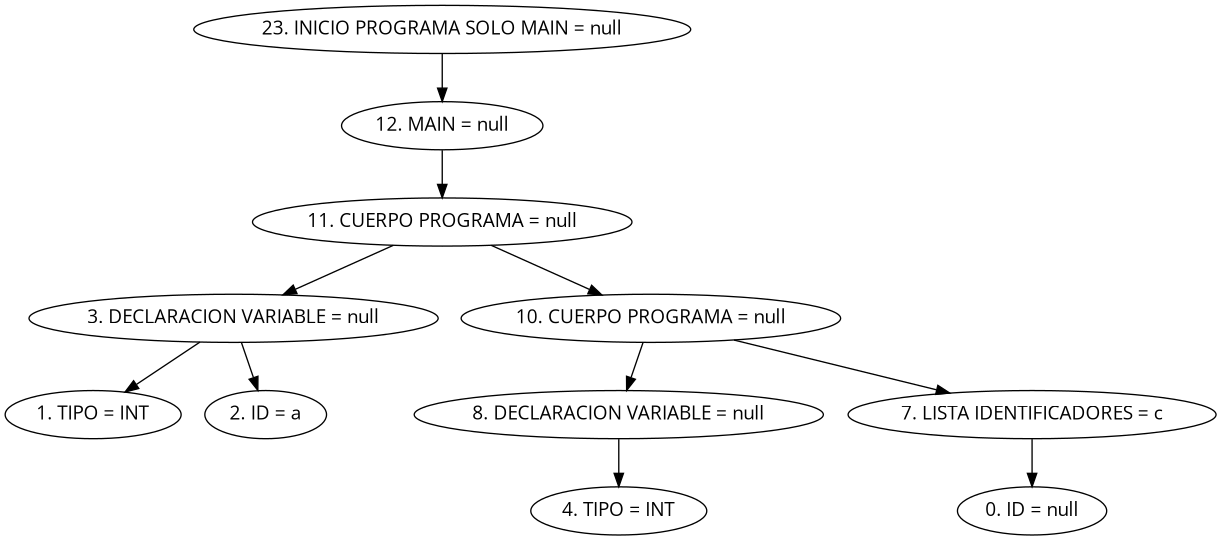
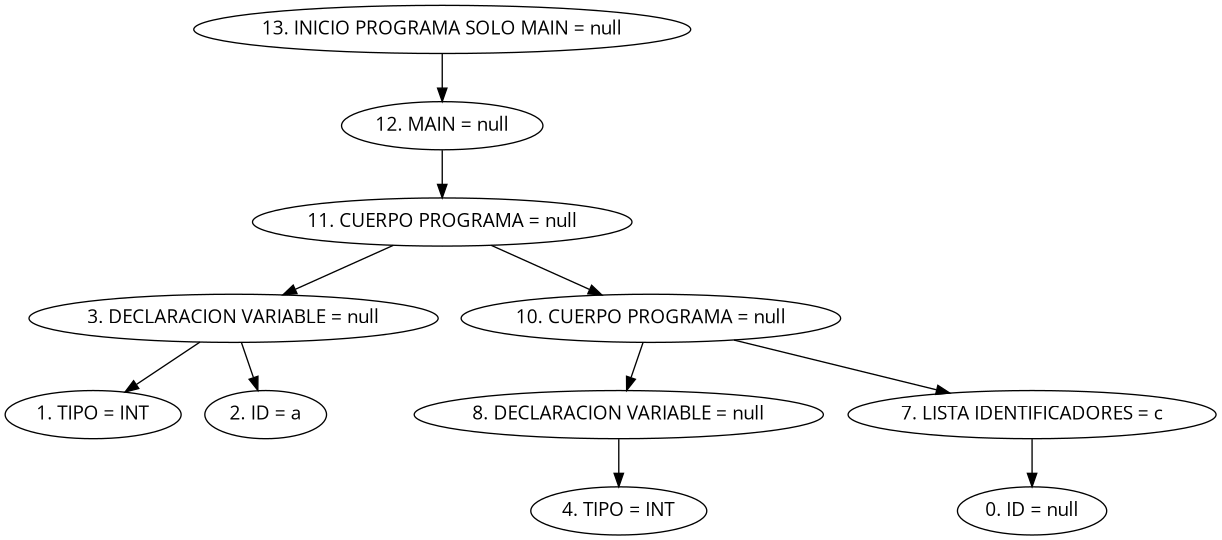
(442, 29) -> (442, 29)
